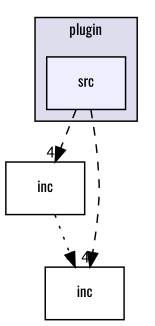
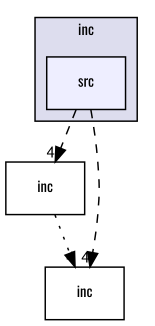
(86, 31) -> (86, 31)
